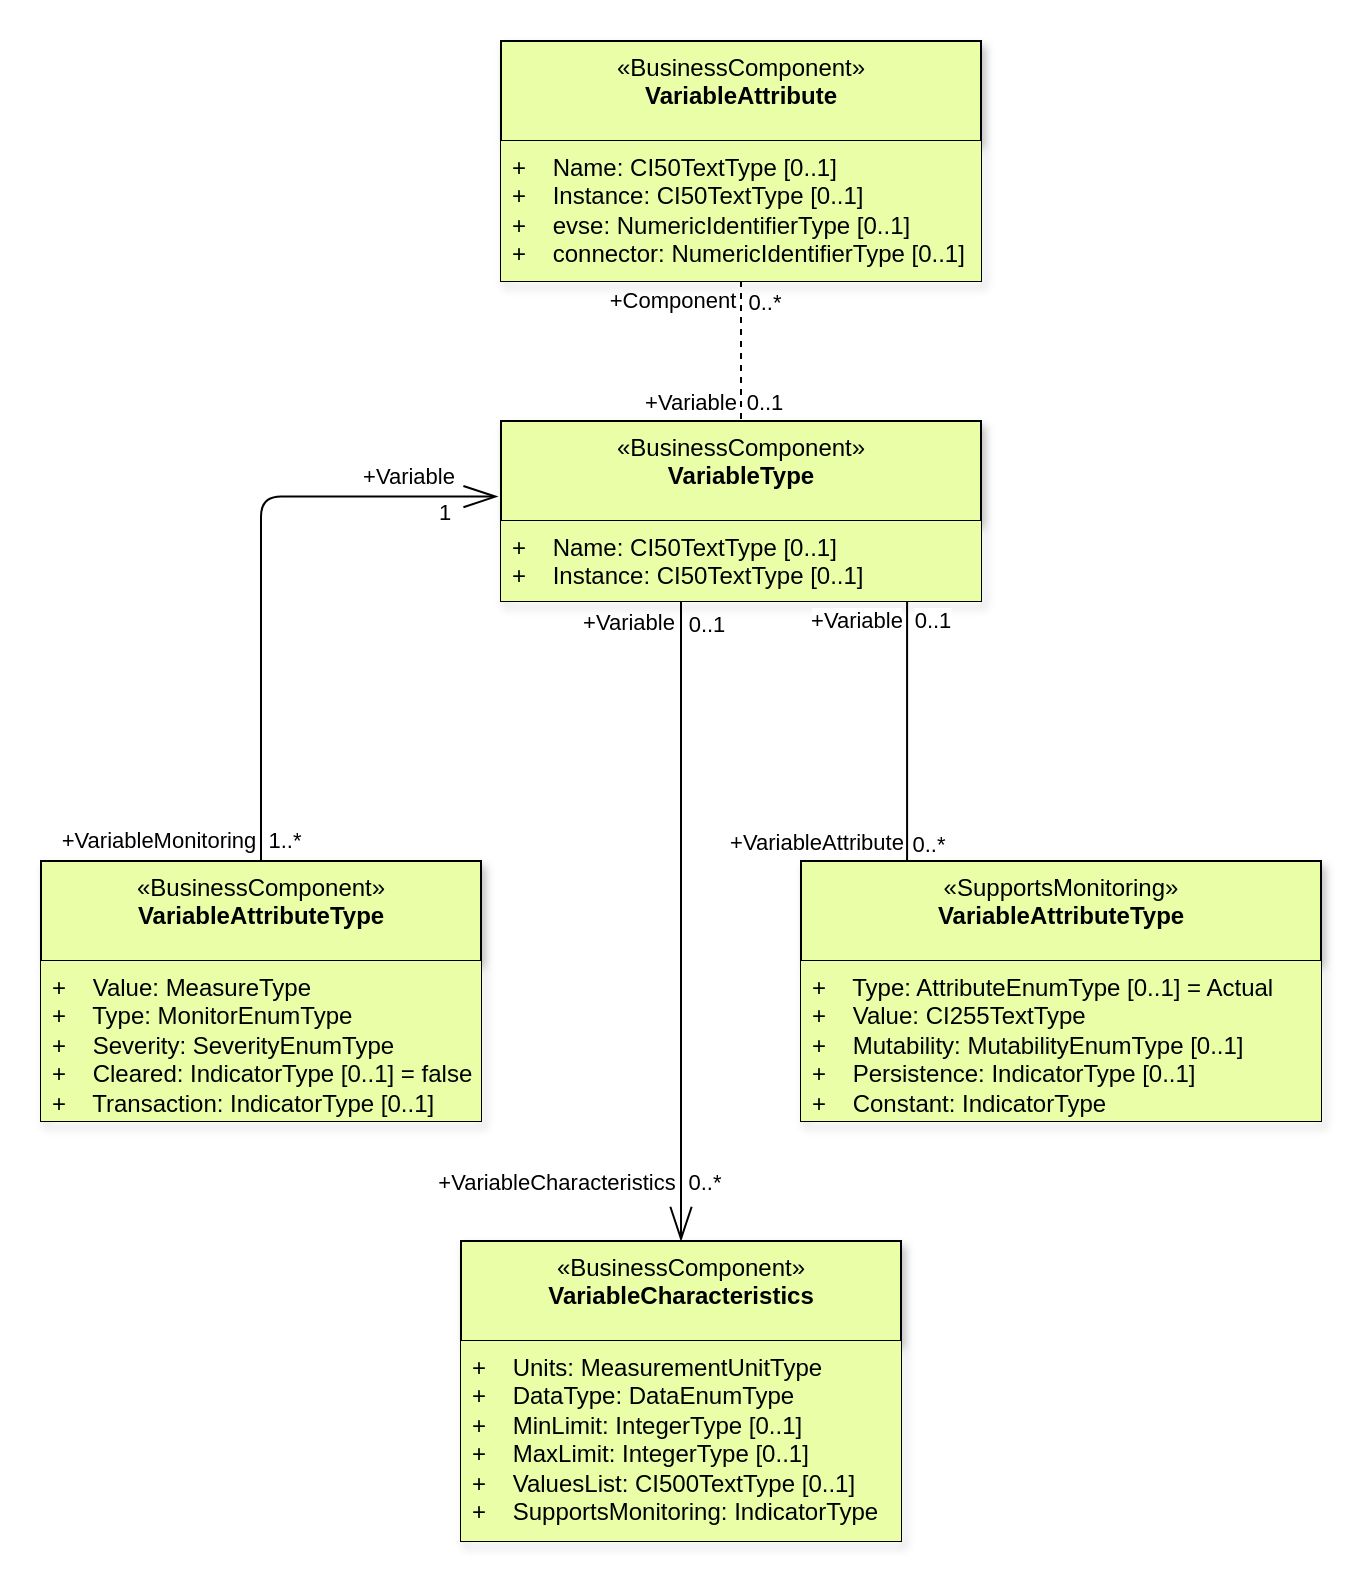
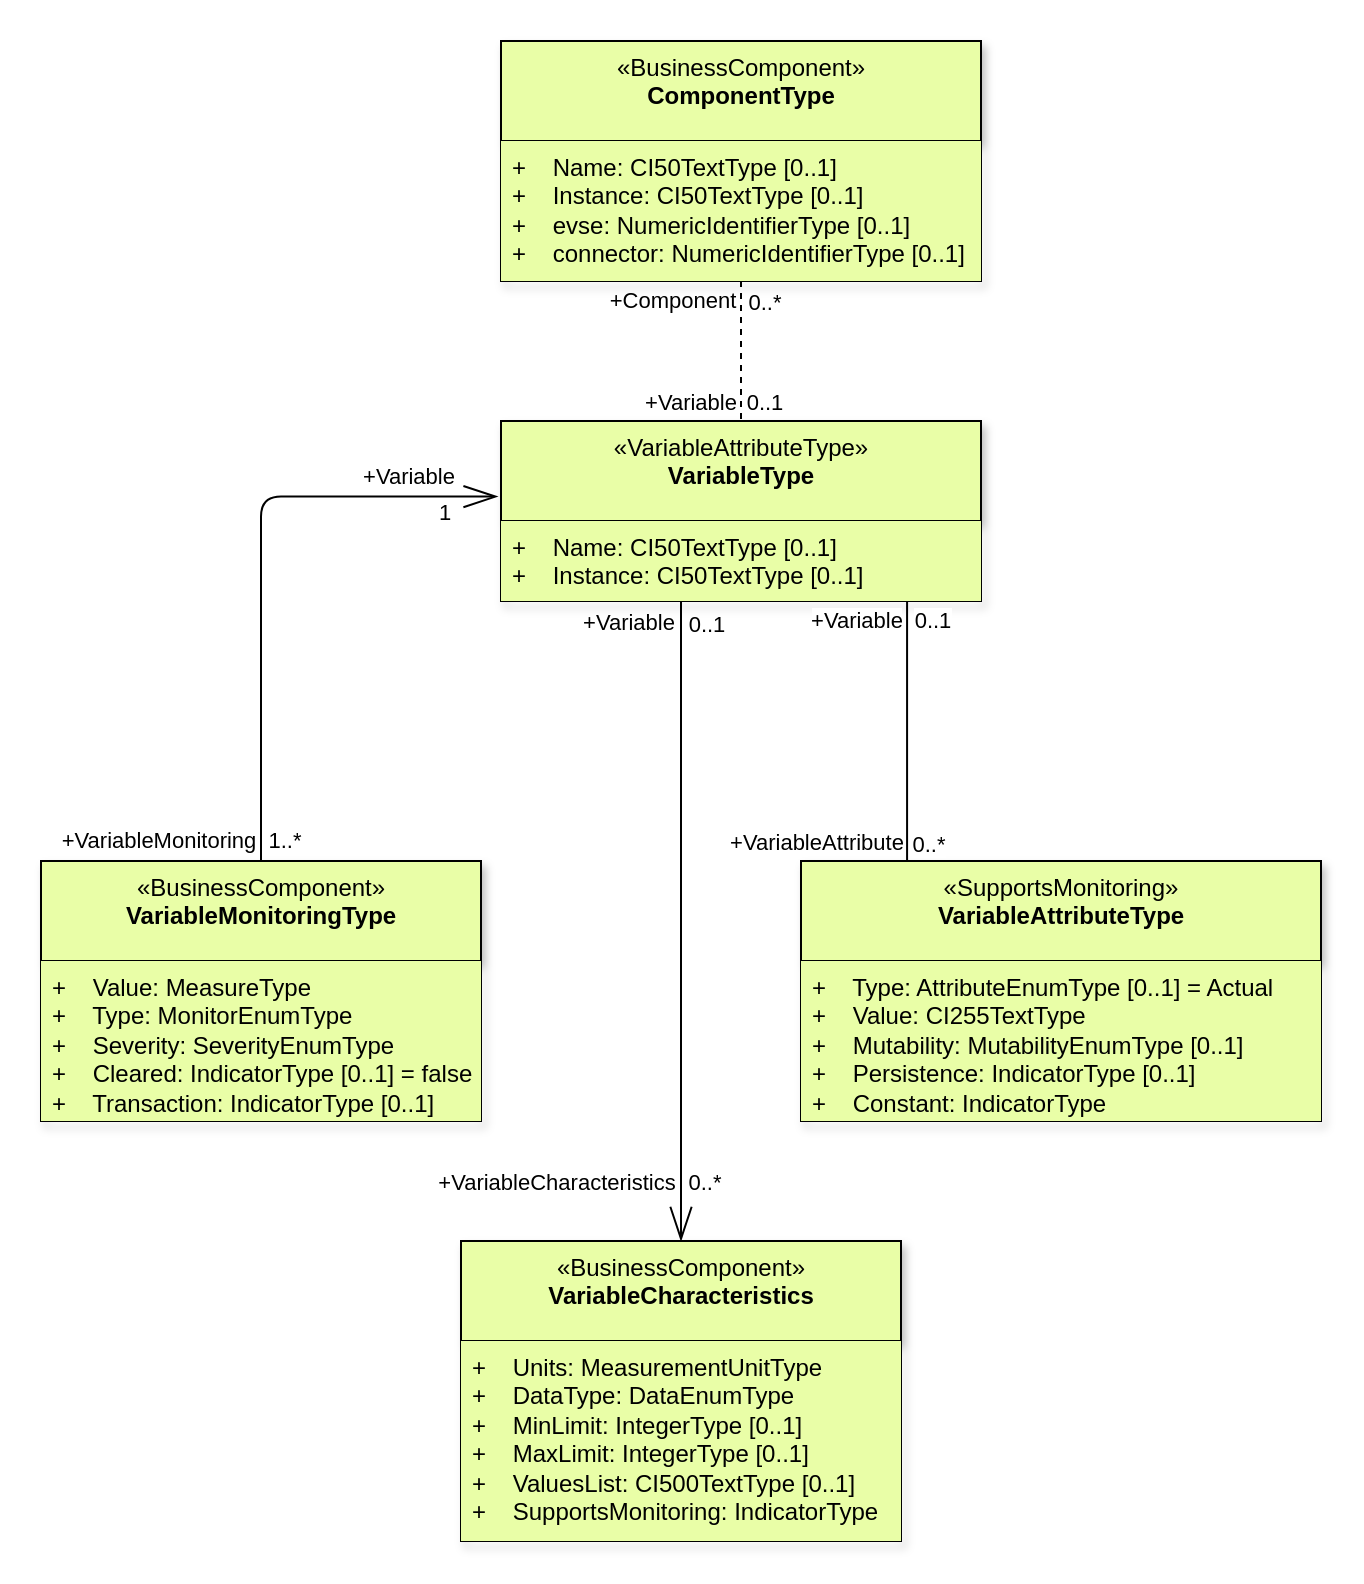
(742, 84) -> (742, 84)
(742, 464) -> (742, 464)
(262, 904) -> (262, 904)
